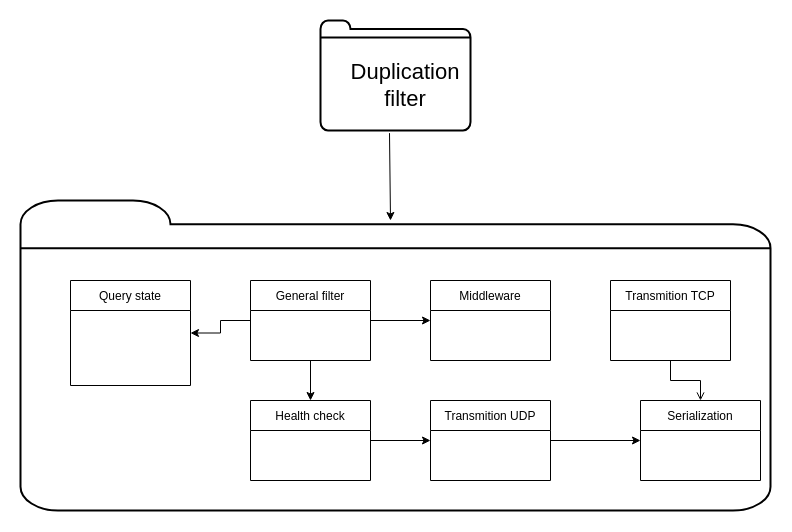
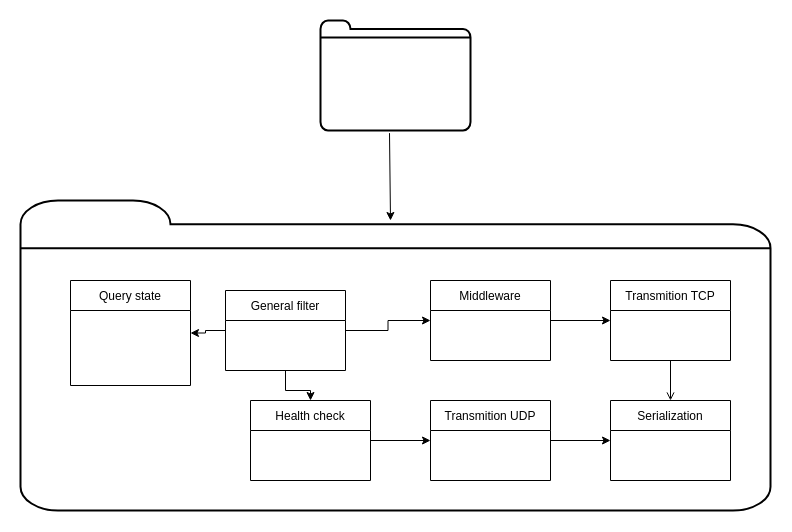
(406, 86) -> none
(311, 321) -> (286, 331)
none -> (578, 321)
(701, 441) -> (671, 441)
